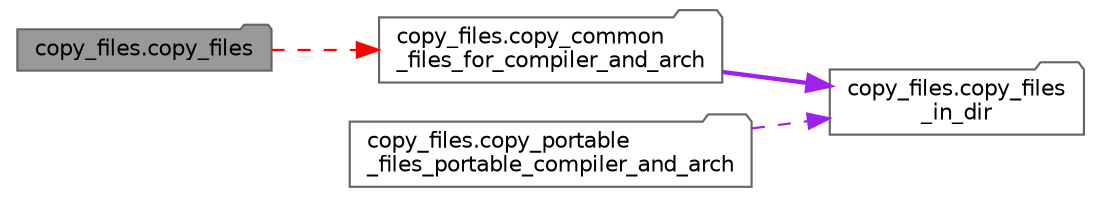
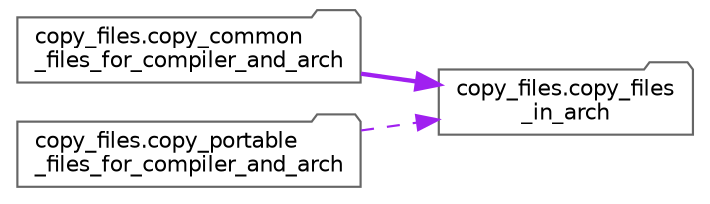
(144, 50) -> none
(957, 102) -> (566, 102)
(551, 154) -> (189, 154)
